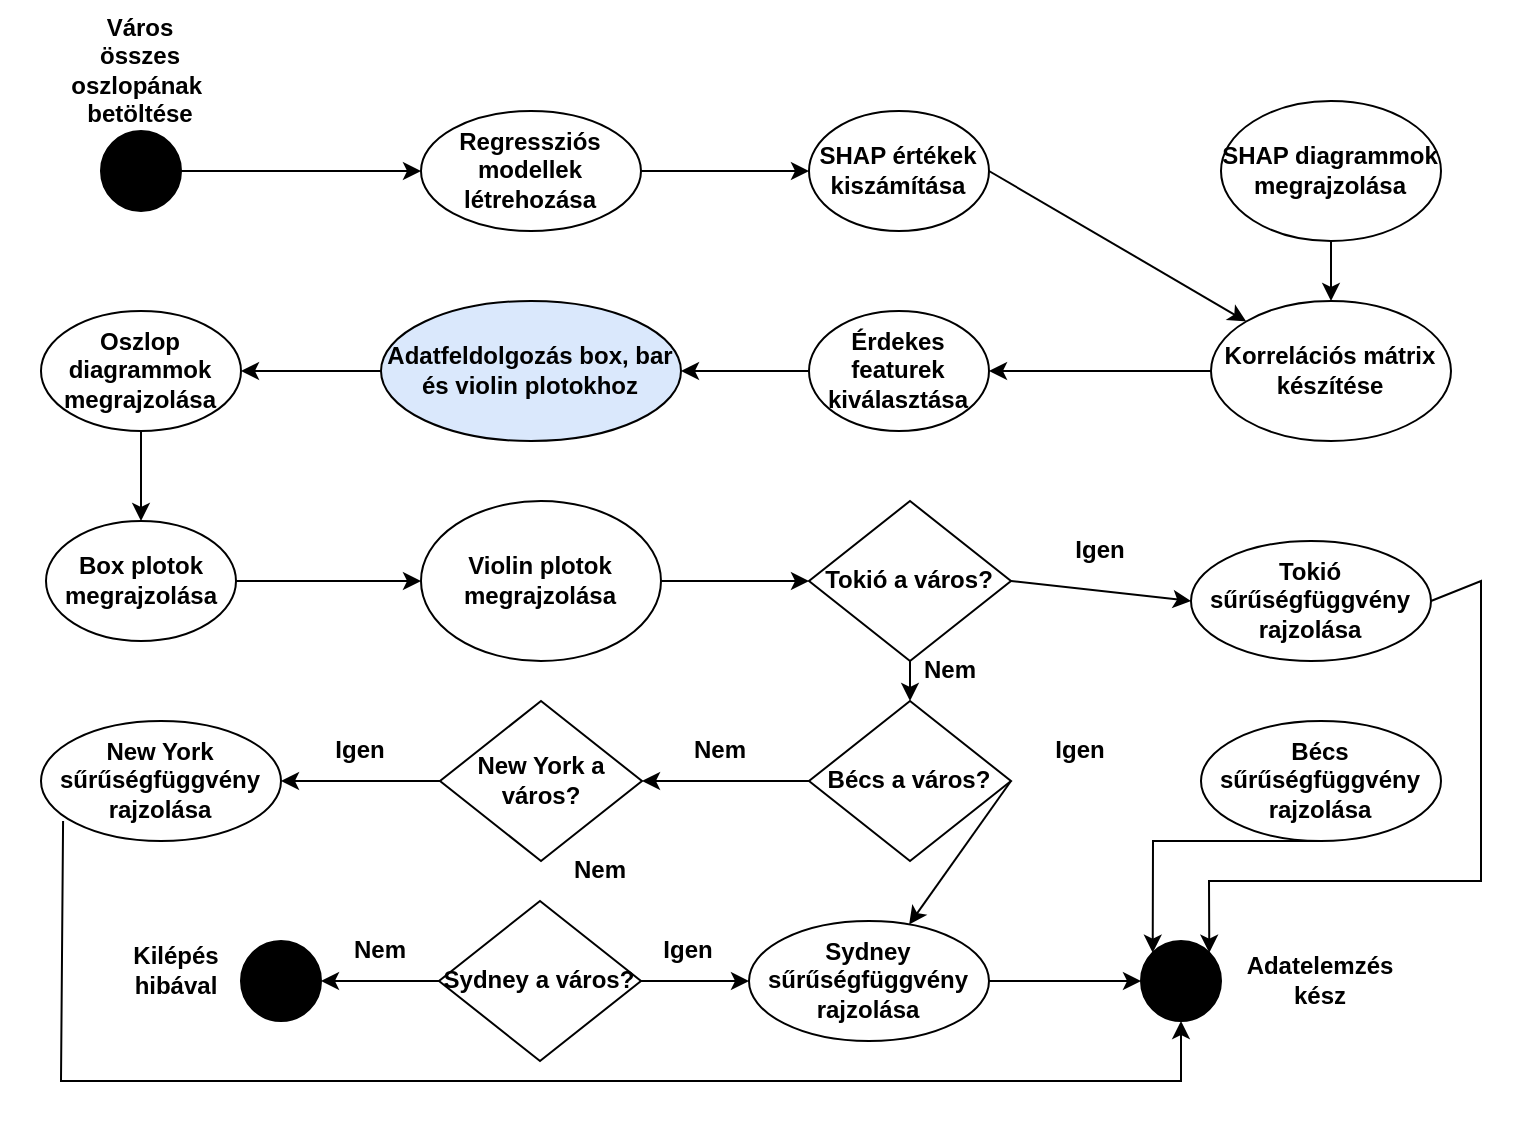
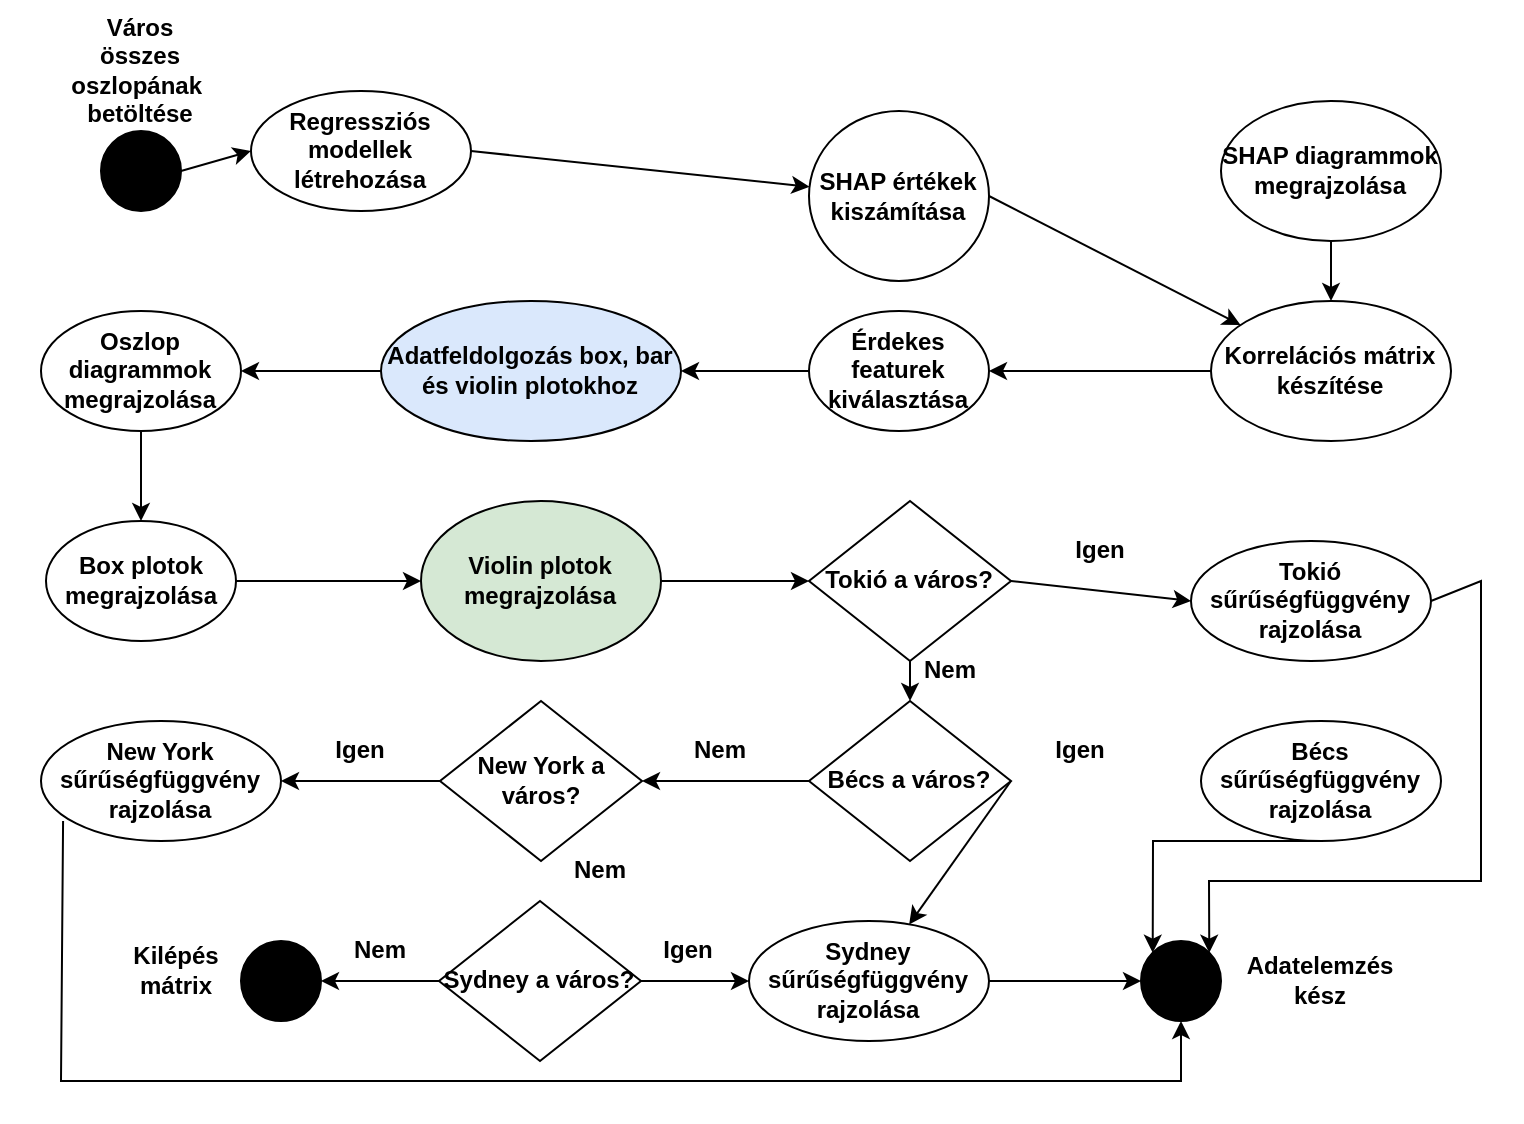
(531, 171) -> (361, 151)
(899, 171) -> (899, 196)
(541, 581) -> (541, 581)
(177, 971) -> (177, 971)
